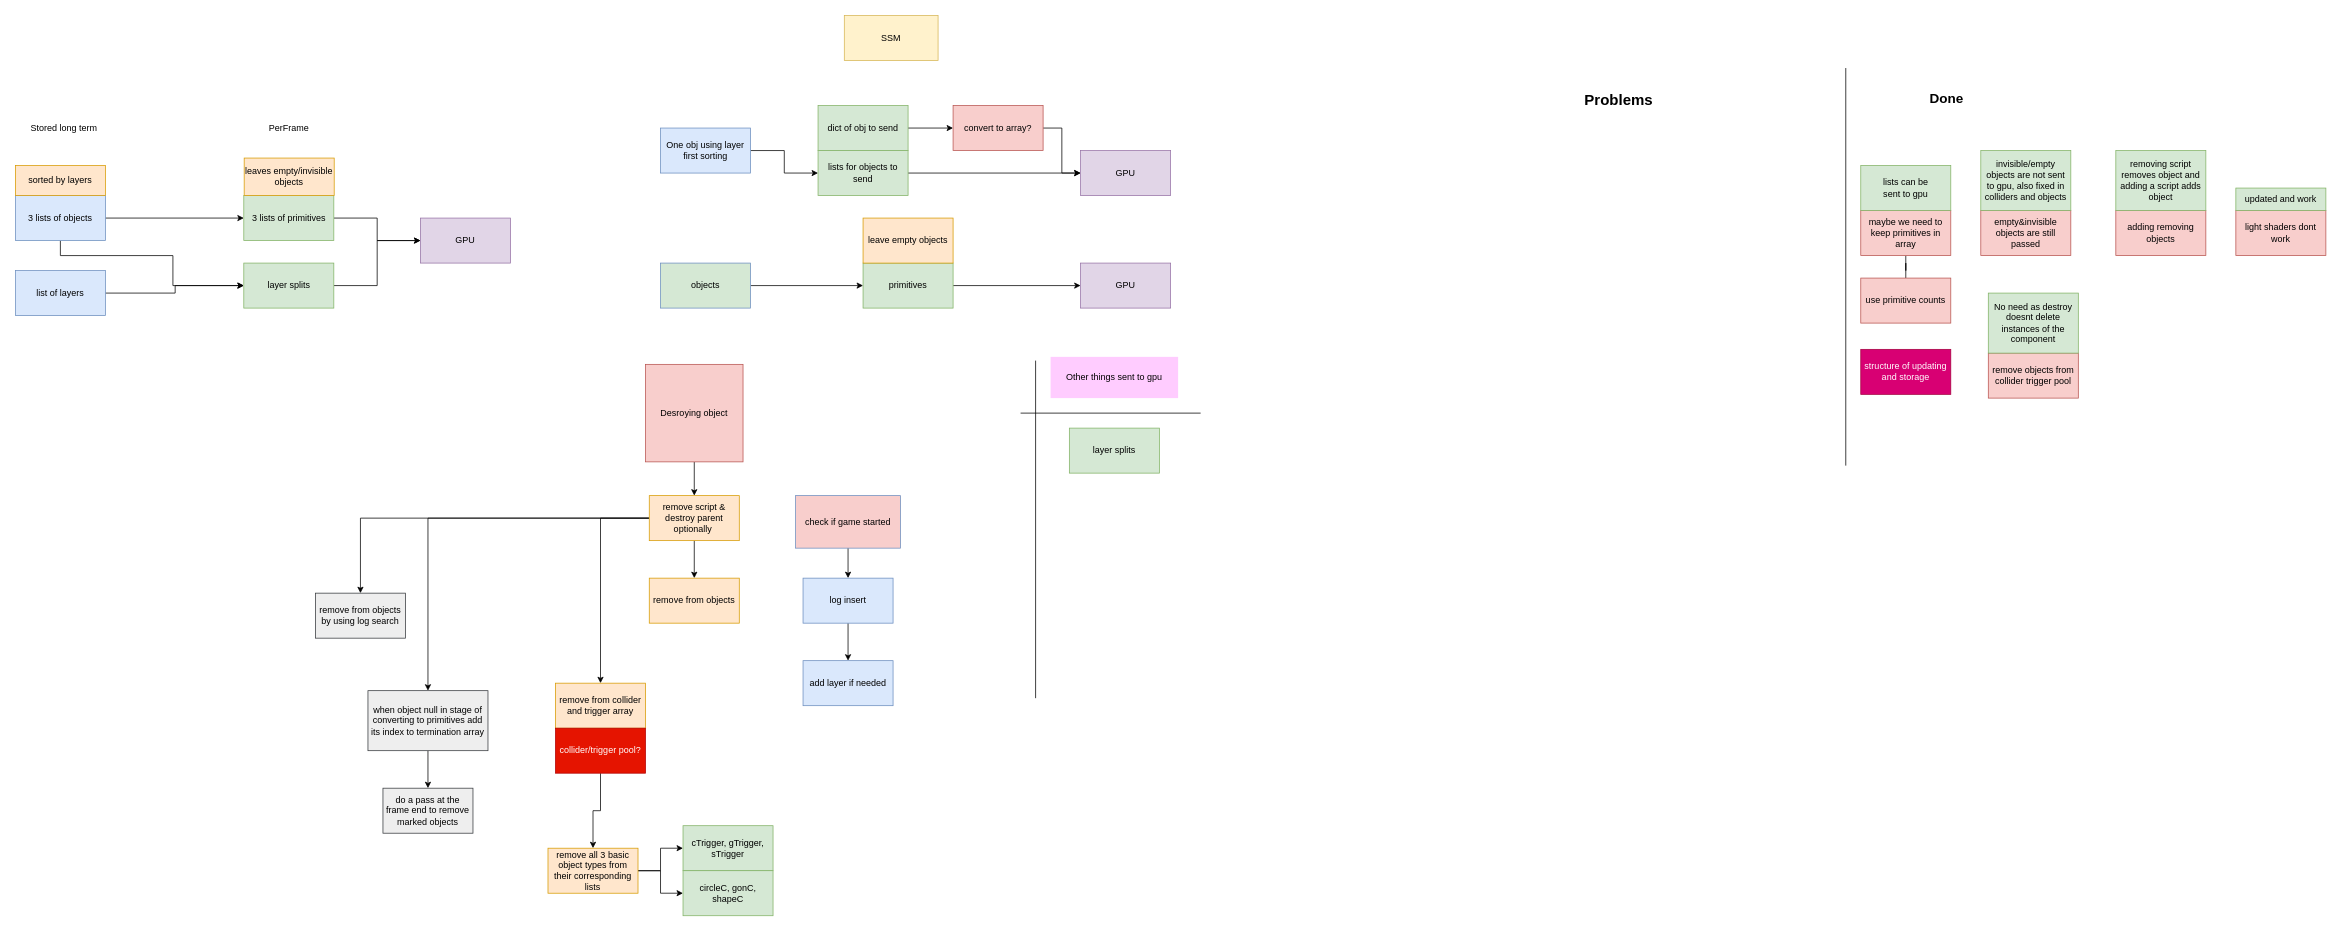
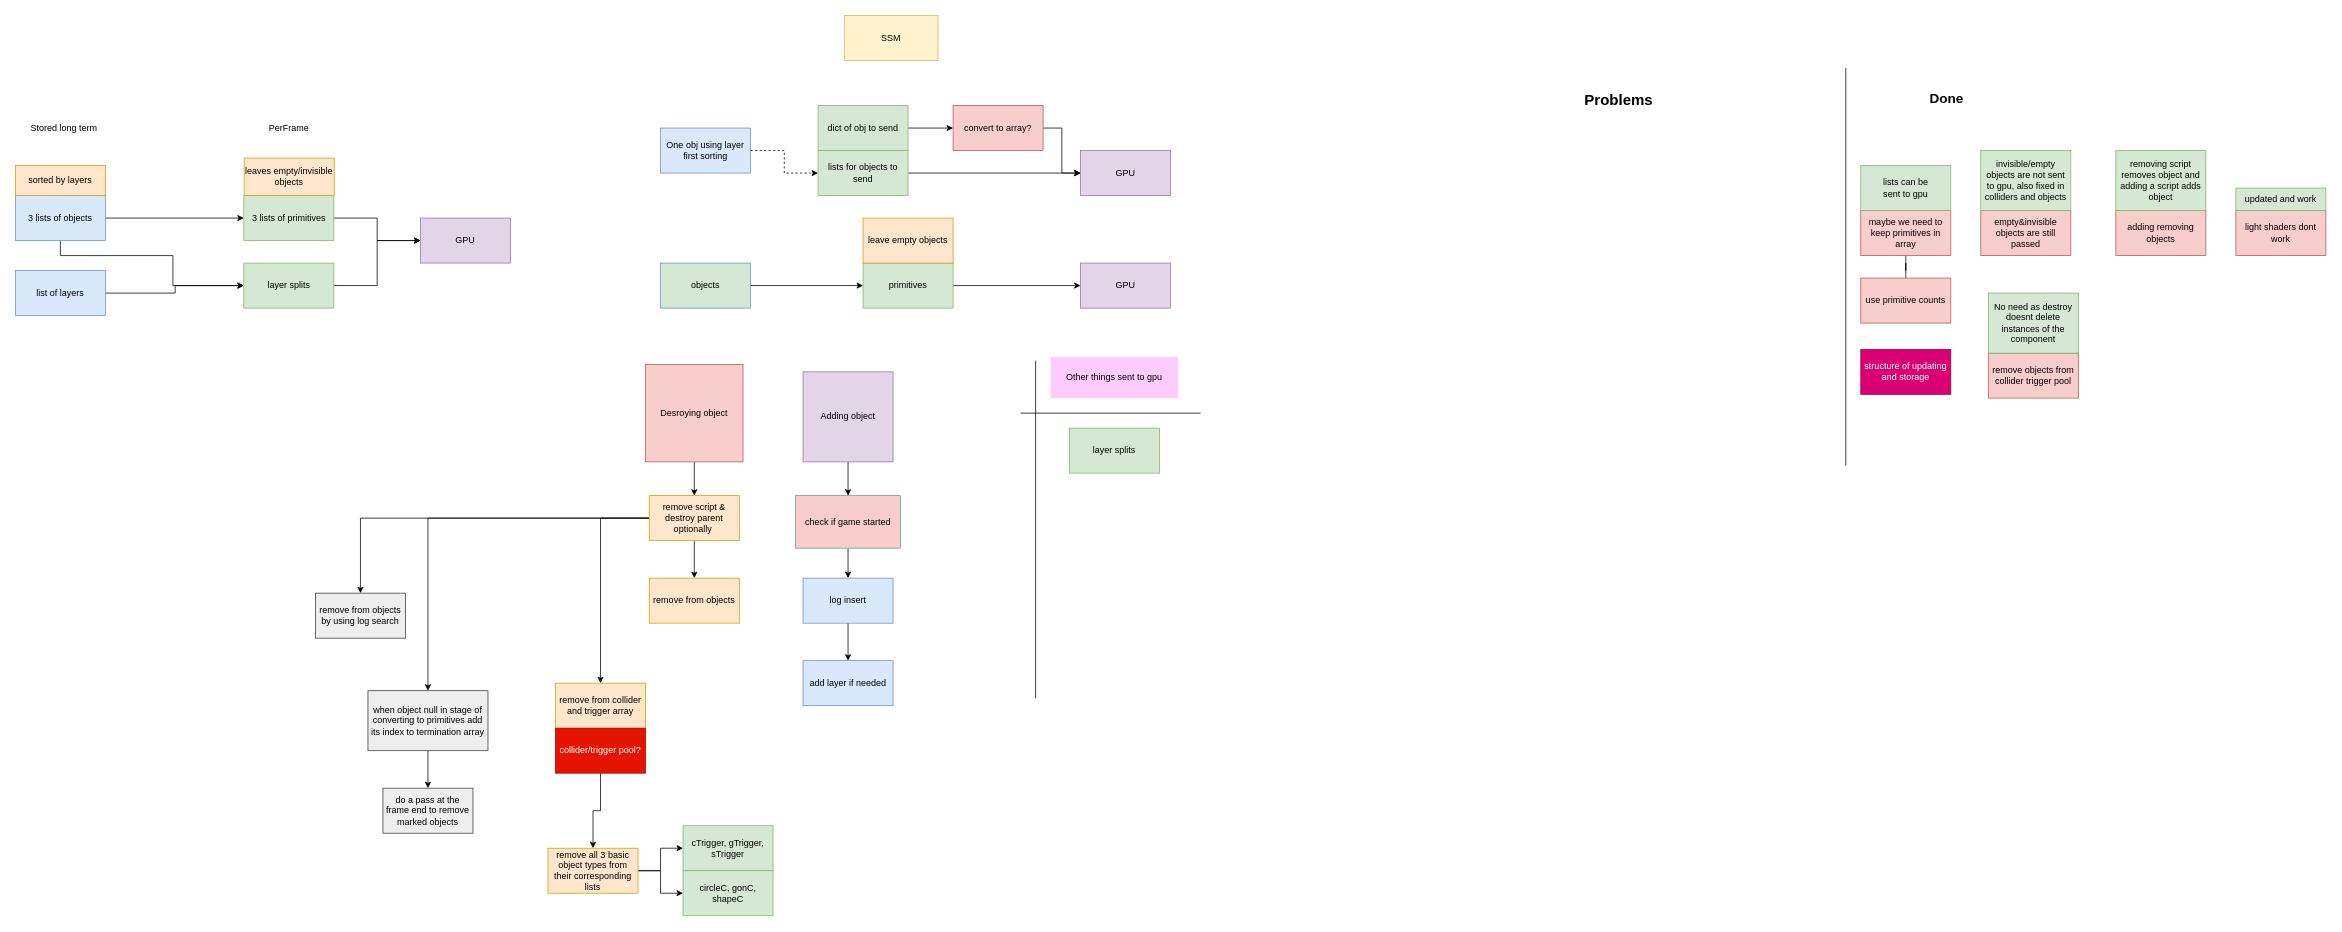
(784, 158) -> (784, 158)
none -> (848, 417)
none -> (848, 489)
